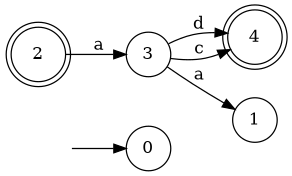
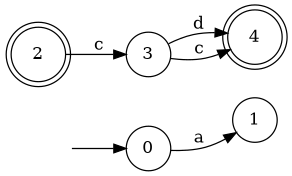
(99, 45) -> (99, 45)
(195, 86) -> (199, 149)
